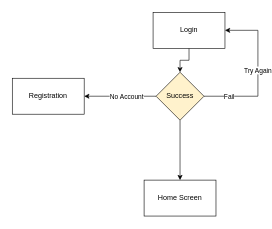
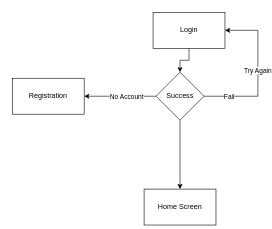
(180, 96) -> (180, 96)
(180, 198) -> (180, 207)
